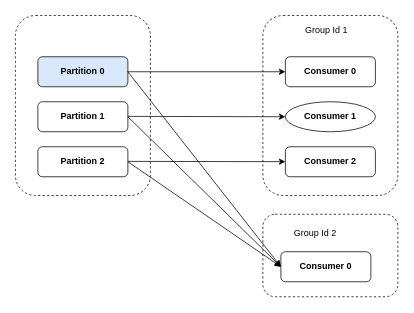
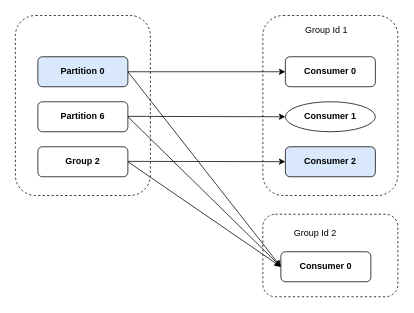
(83, 117) -> (83, 117)
(83, 162) -> (83, 162)
(330, 162) -> (330, 162)
